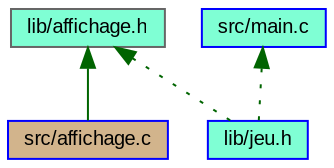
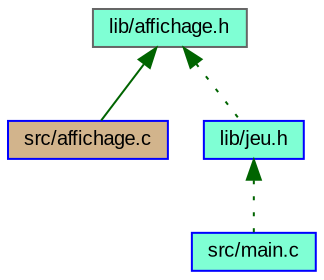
(260, 94) -> (254, 206)
